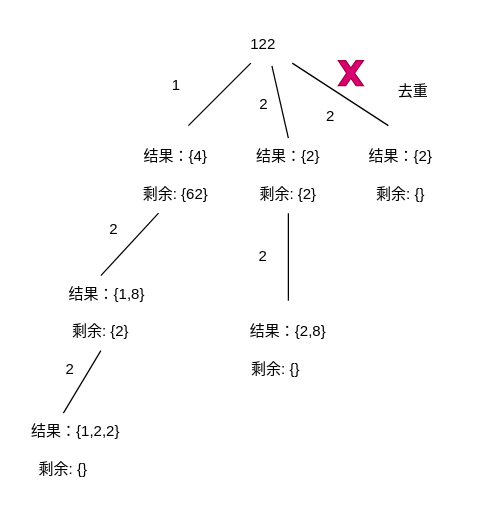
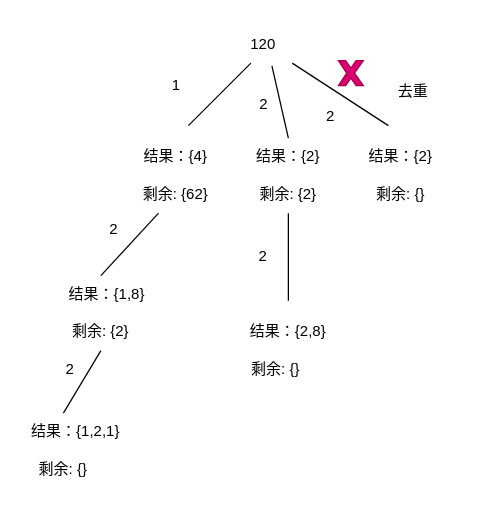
(263, 44) -> (263, 44)
(76, 432) -> (76, 432)
